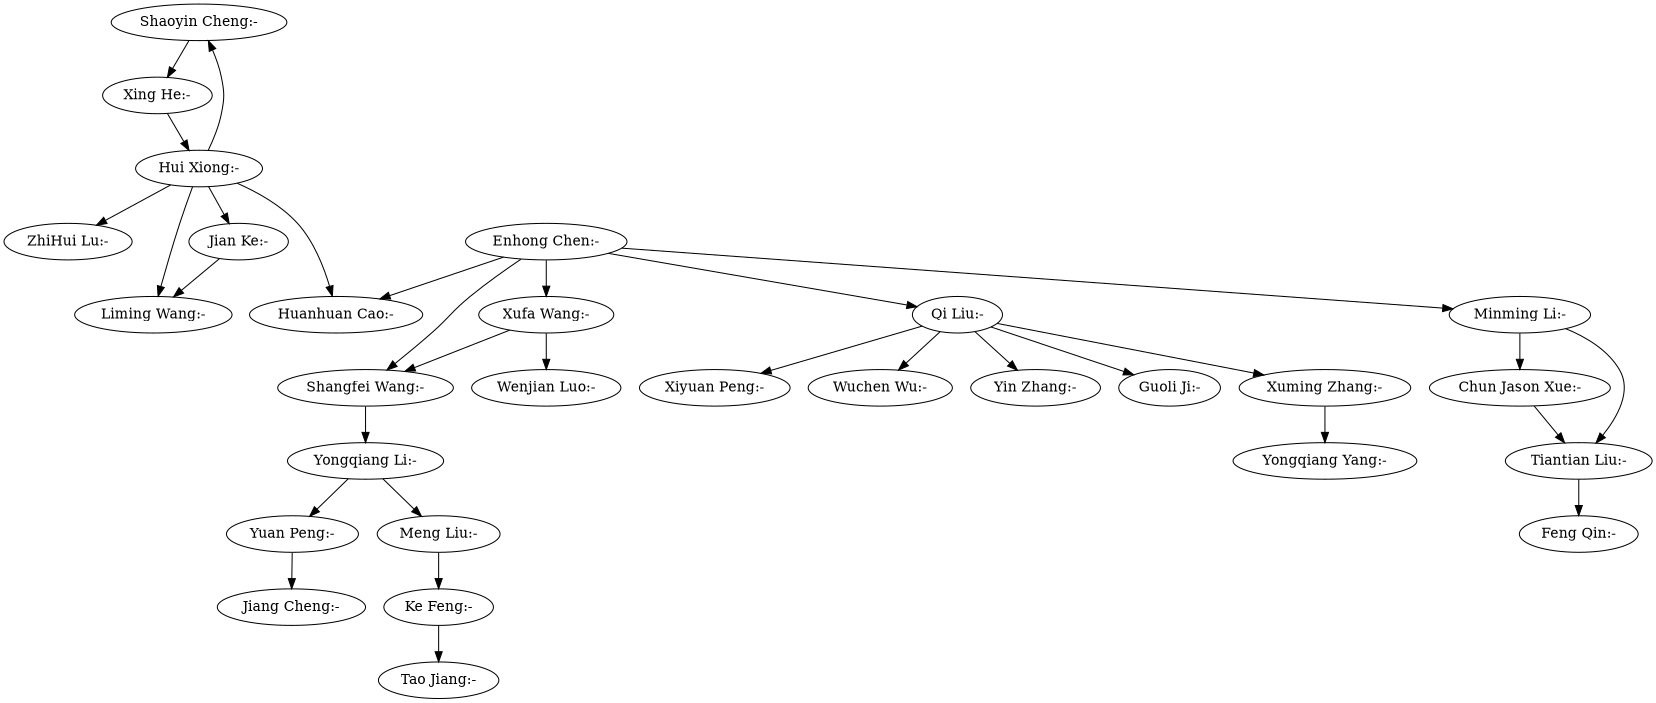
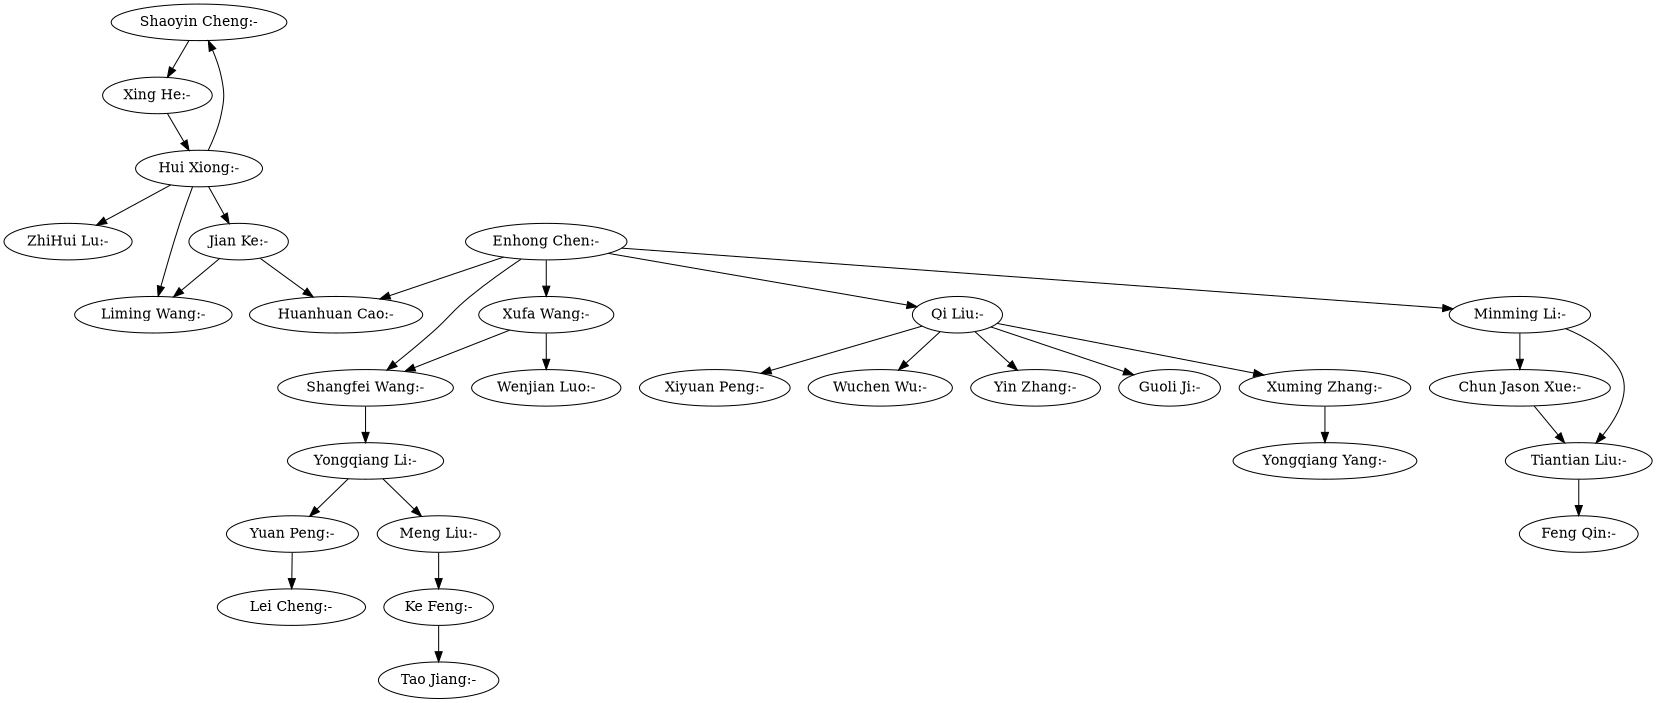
(297, 223) -> (283, 275)
(291, 607) -> (291, 607)
